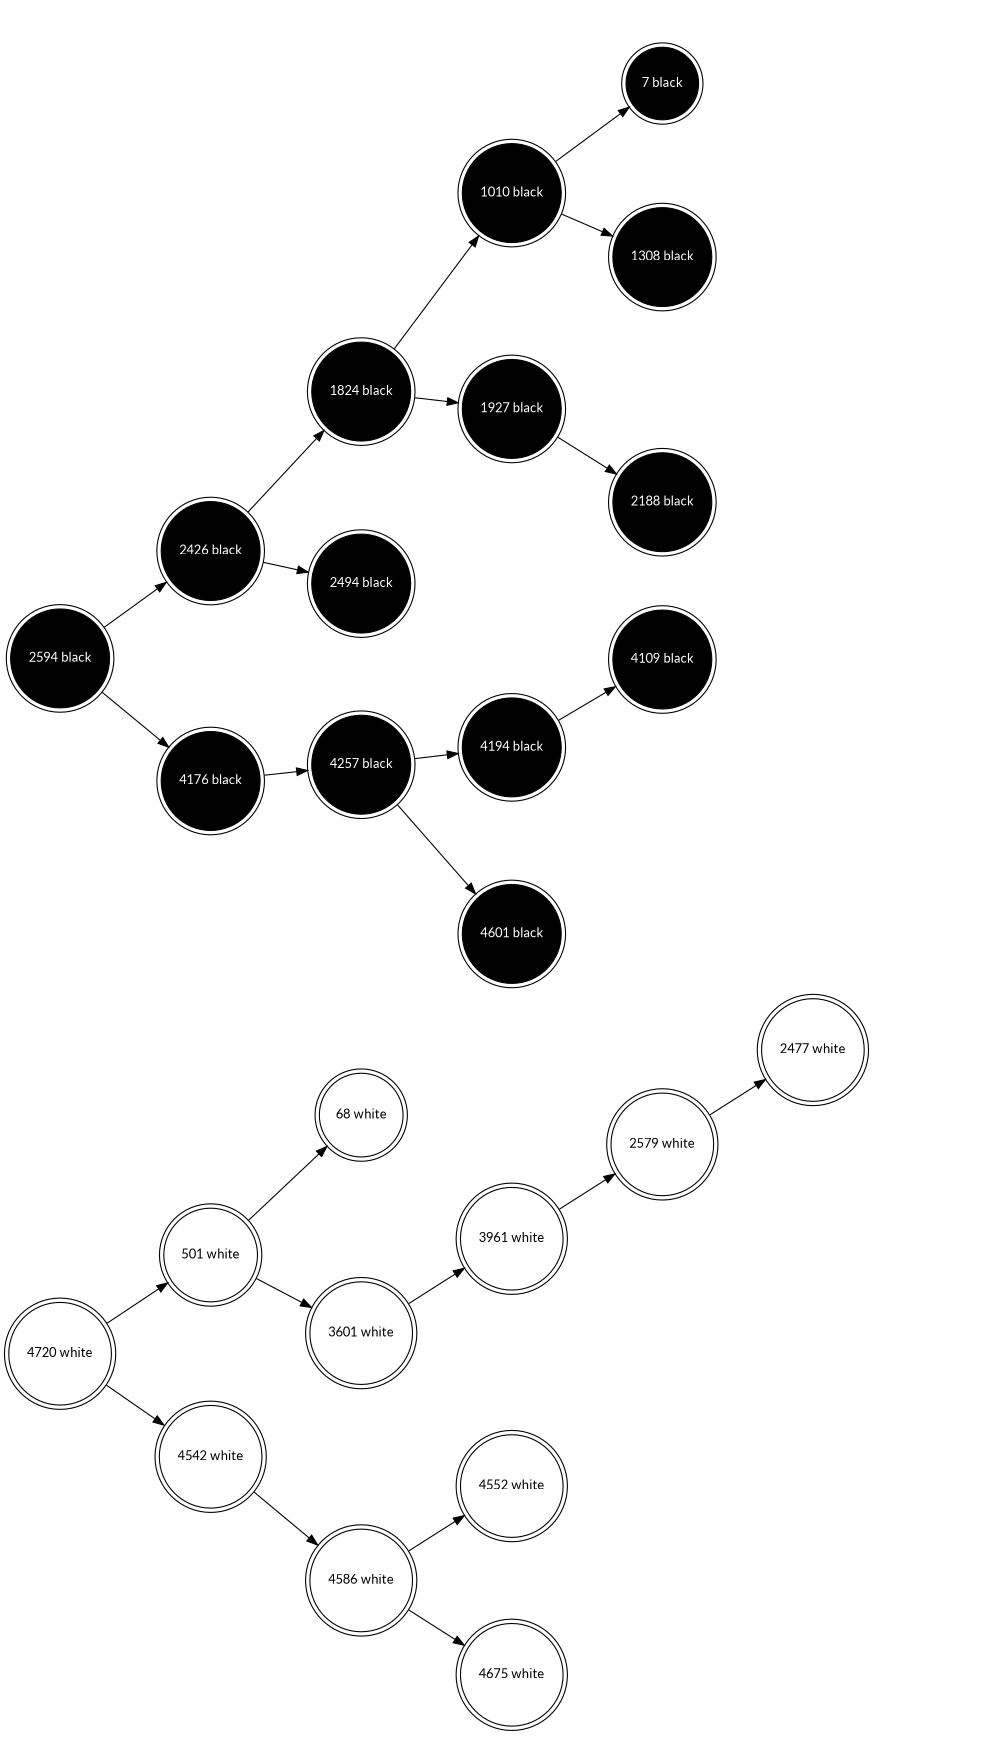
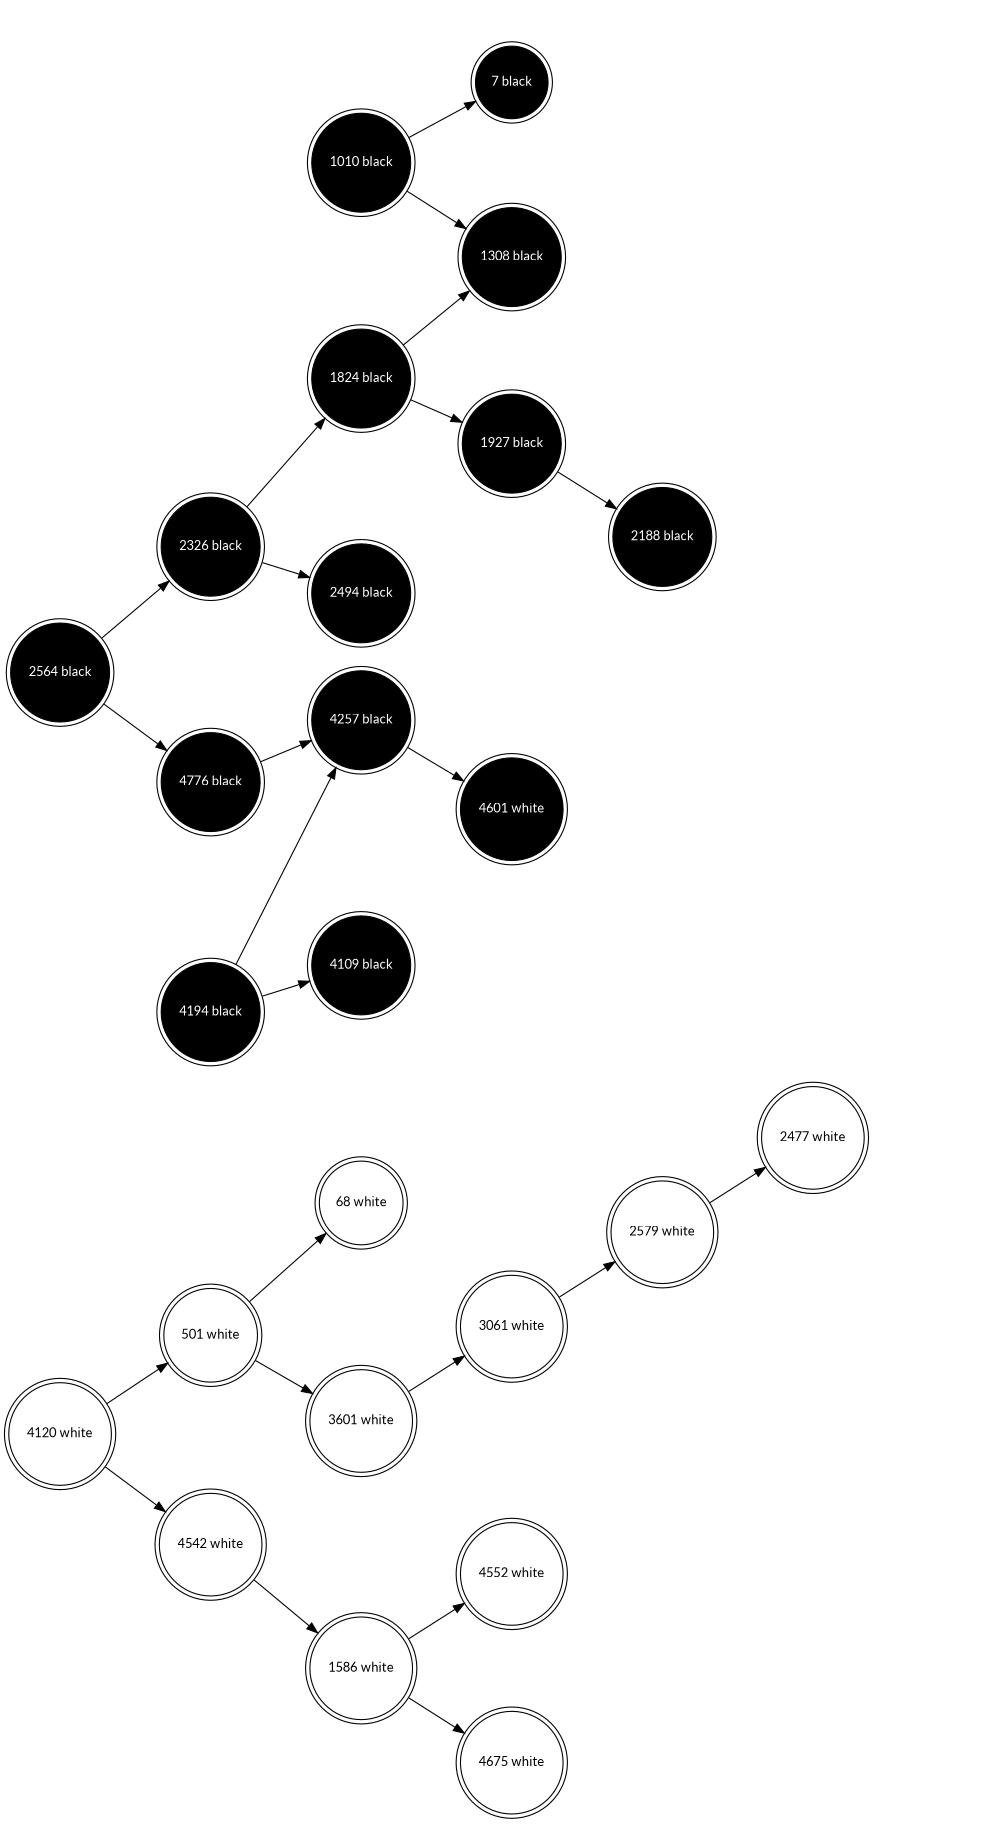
(433, 297) -> (432, 321)
(211, 551) -> (211, 547)
(60, 658) -> (60, 673)
(431, 757) -> (283, 871)
(211, 781) -> (211, 782)
(512, 934) -> (512, 809)
(512, 1239) -> (512, 1327)
(60, 1354) -> (60, 1434)
(361, 1580) -> (361, 1668)
